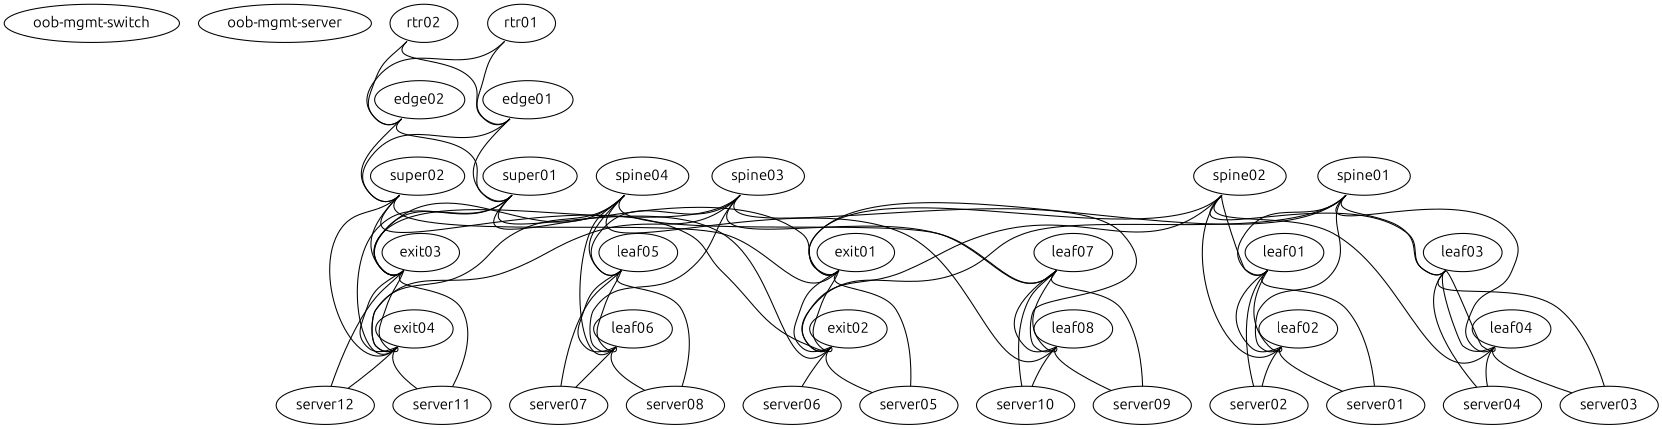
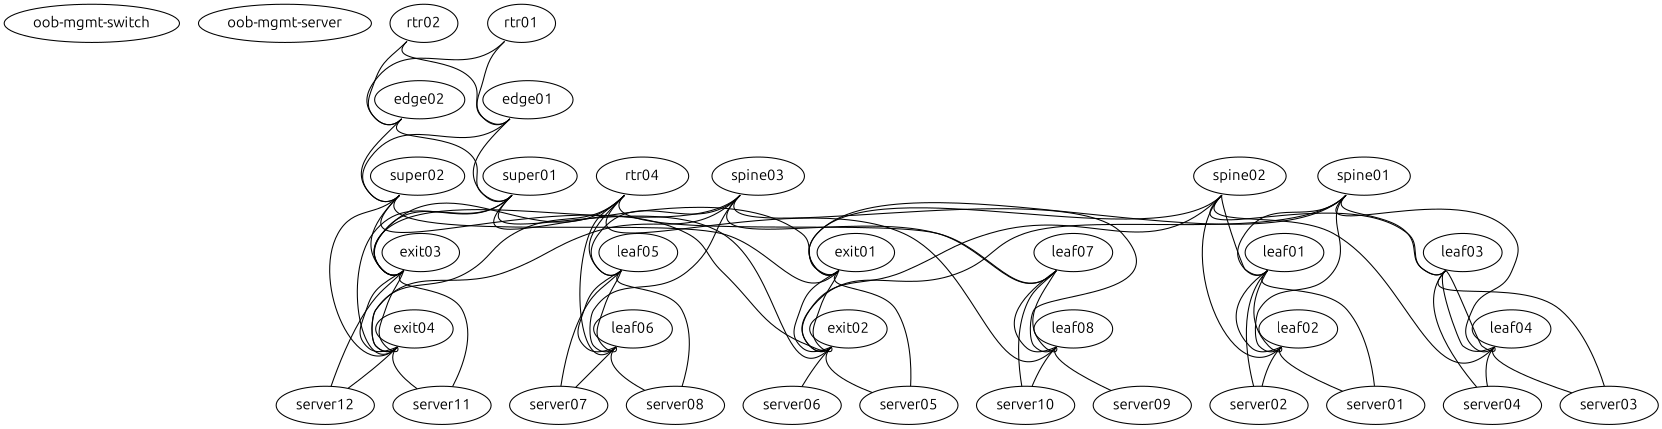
(643, 176) -> (643, 176)
(1119, 307) -> none
